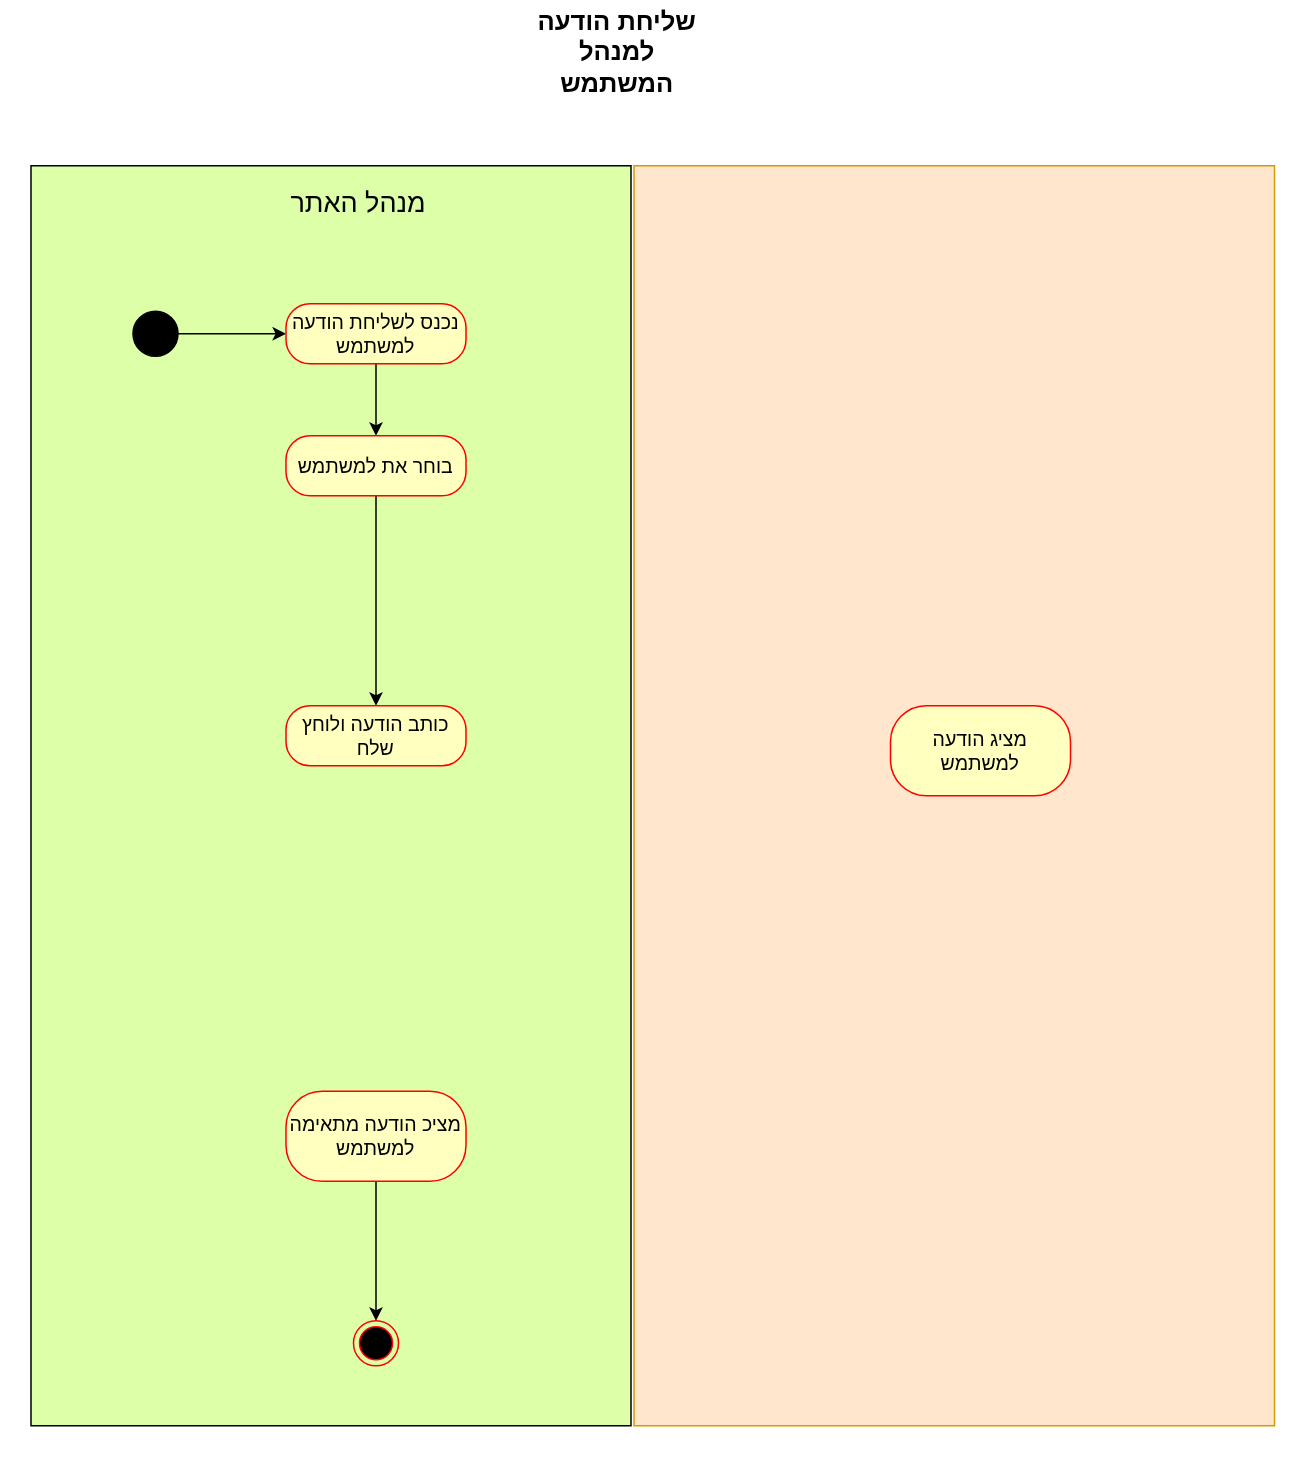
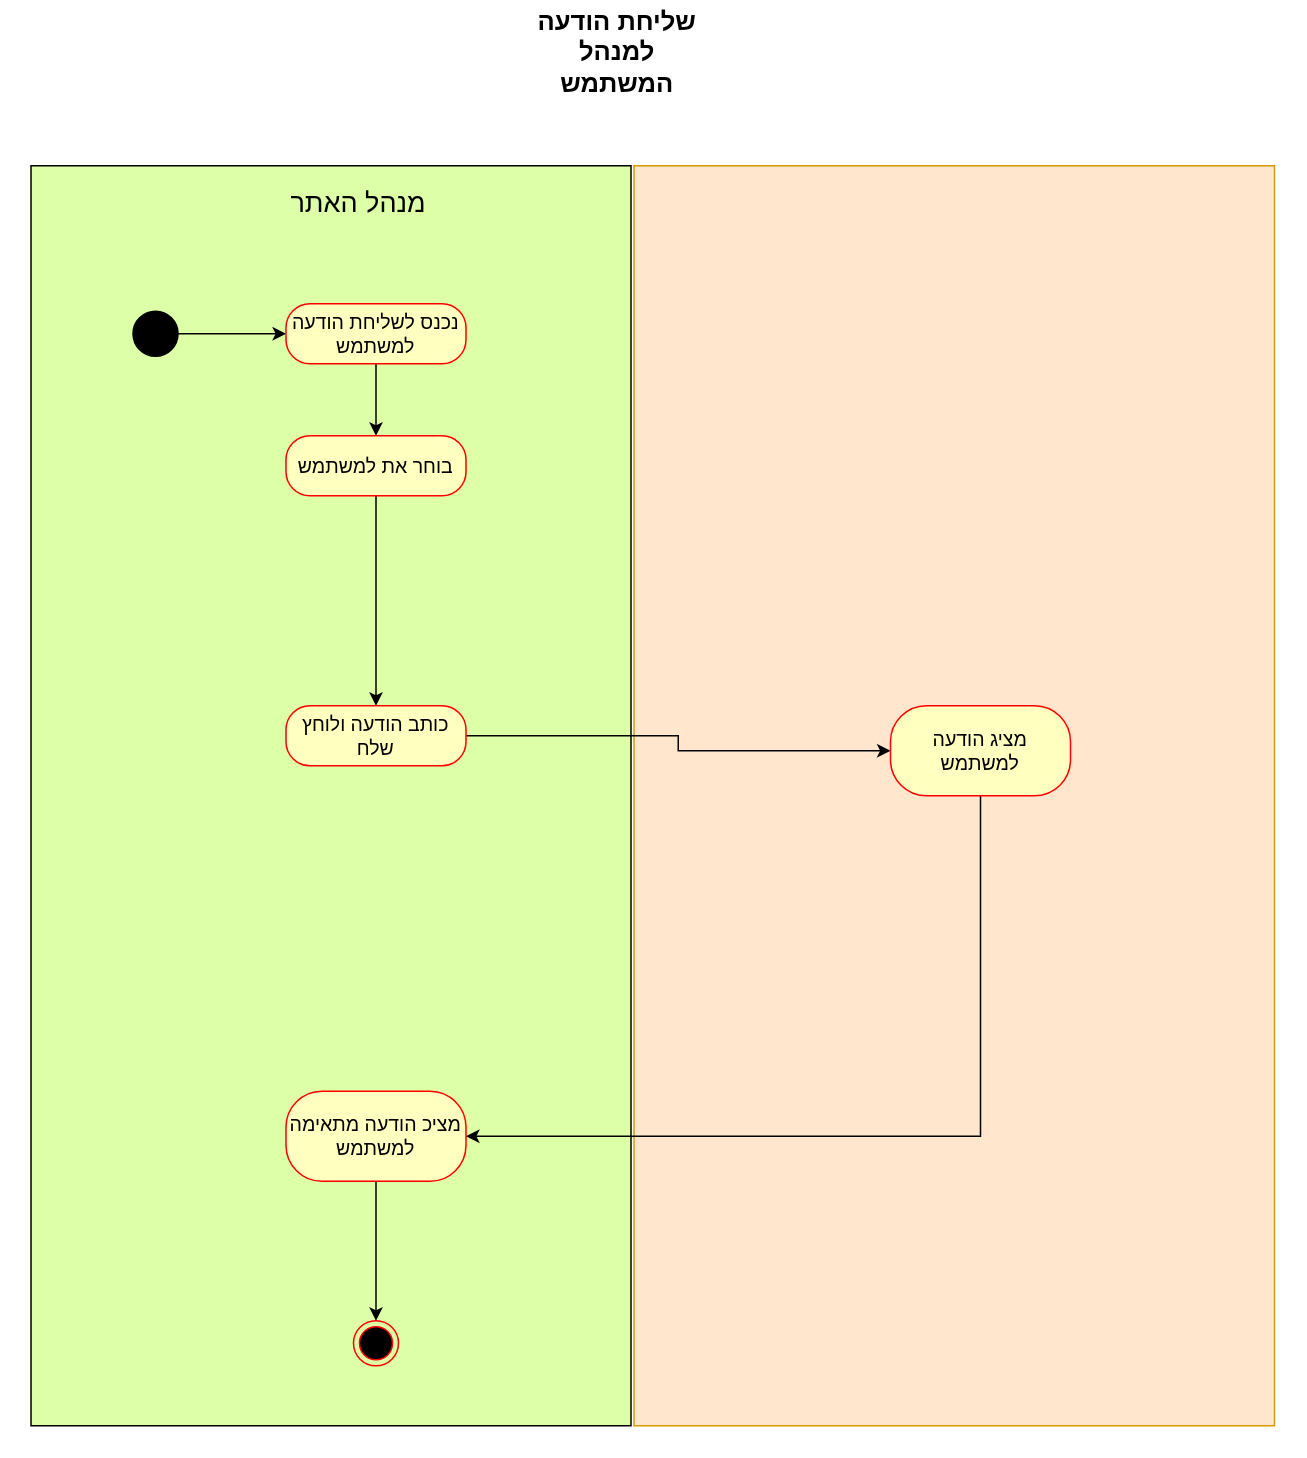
none -> (678, 738)
none -> (898, 1136)
